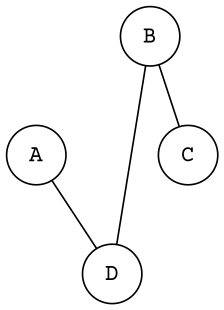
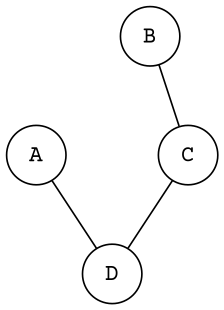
(131, 155) -> (150, 215)
